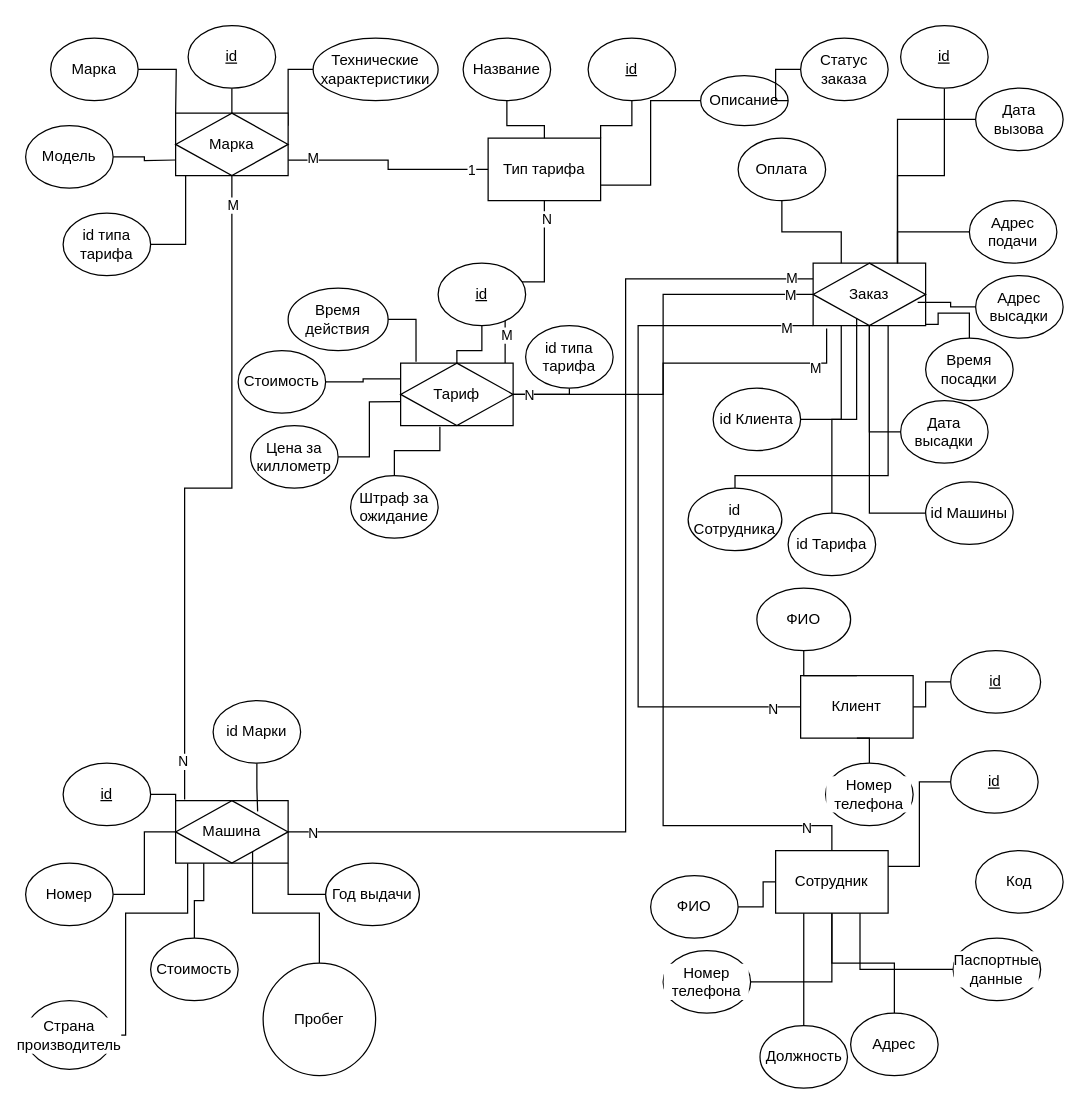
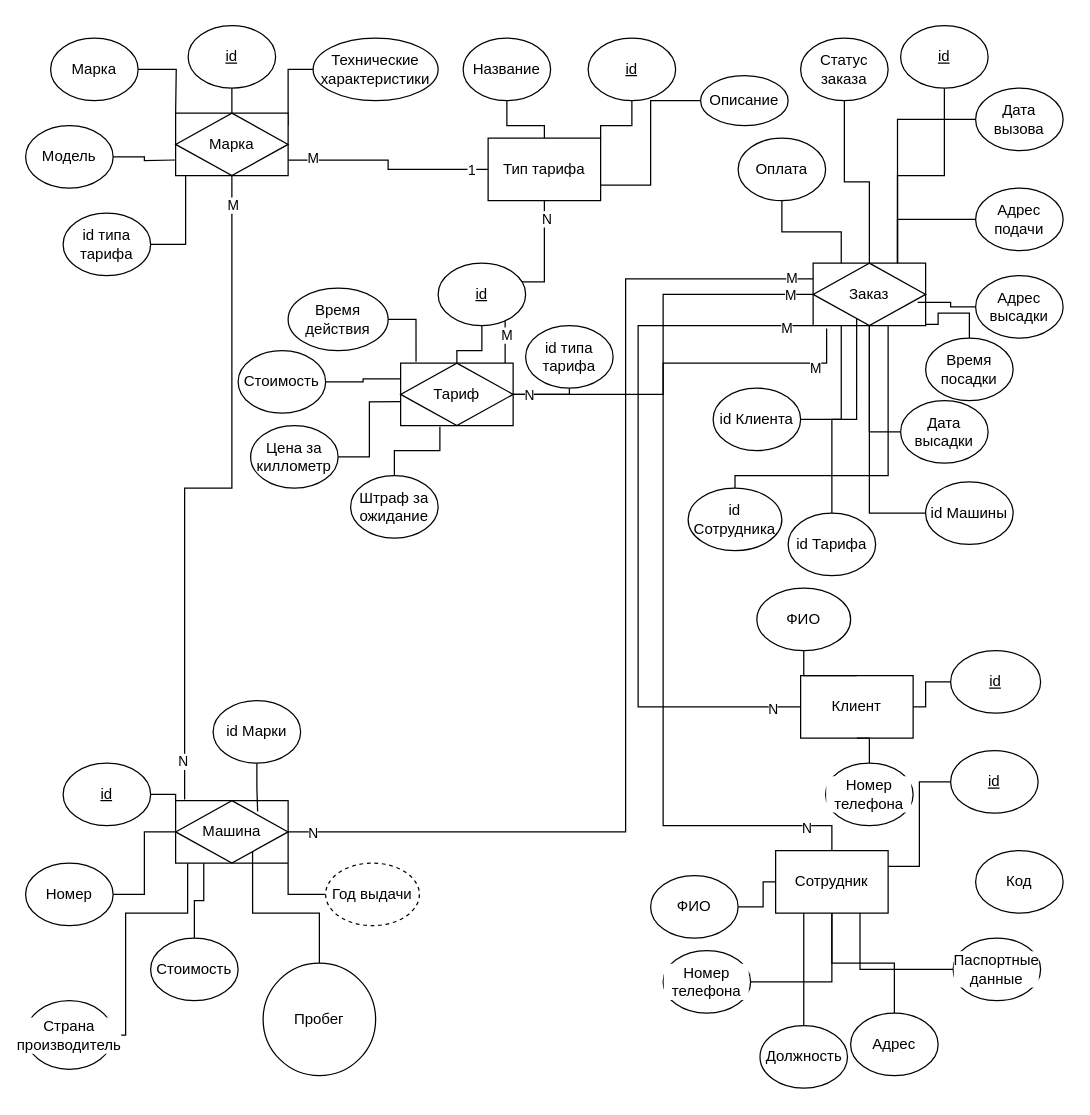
(776, 78) -> (856, 182)
(1013, 232) -> (1019, 219)
(373, 894) -> (373, 894)
